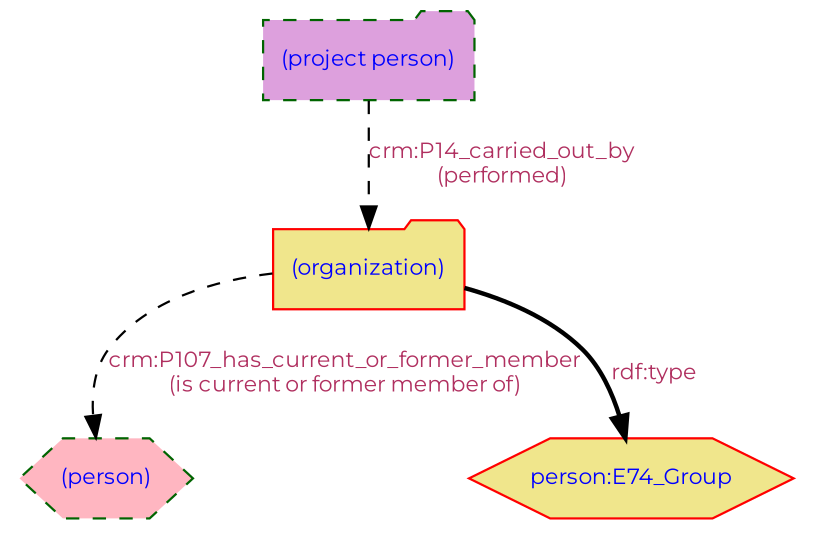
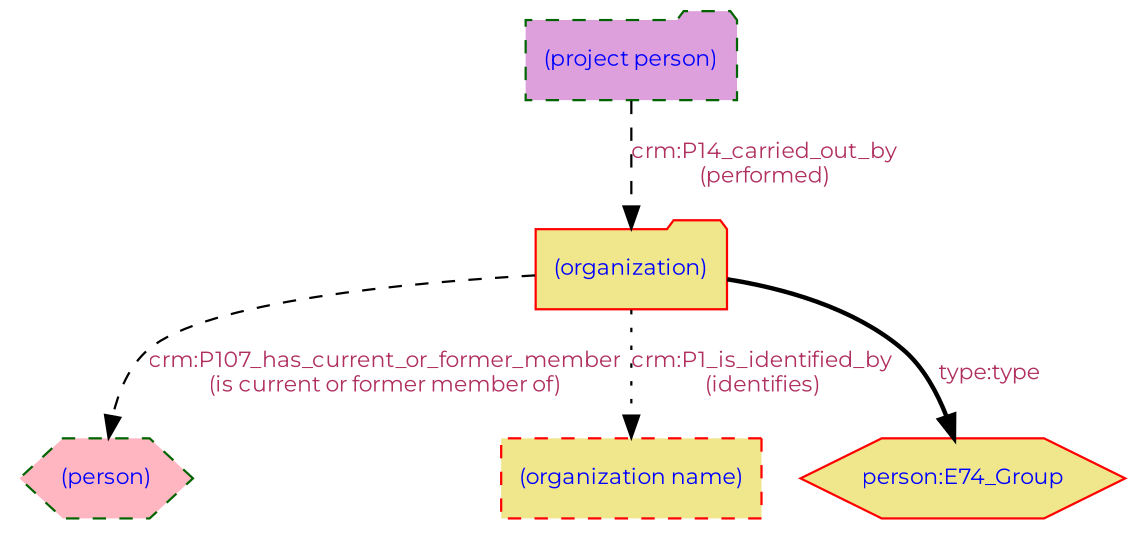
(655, 374) -> (990, 374)
none -> (631, 478)
